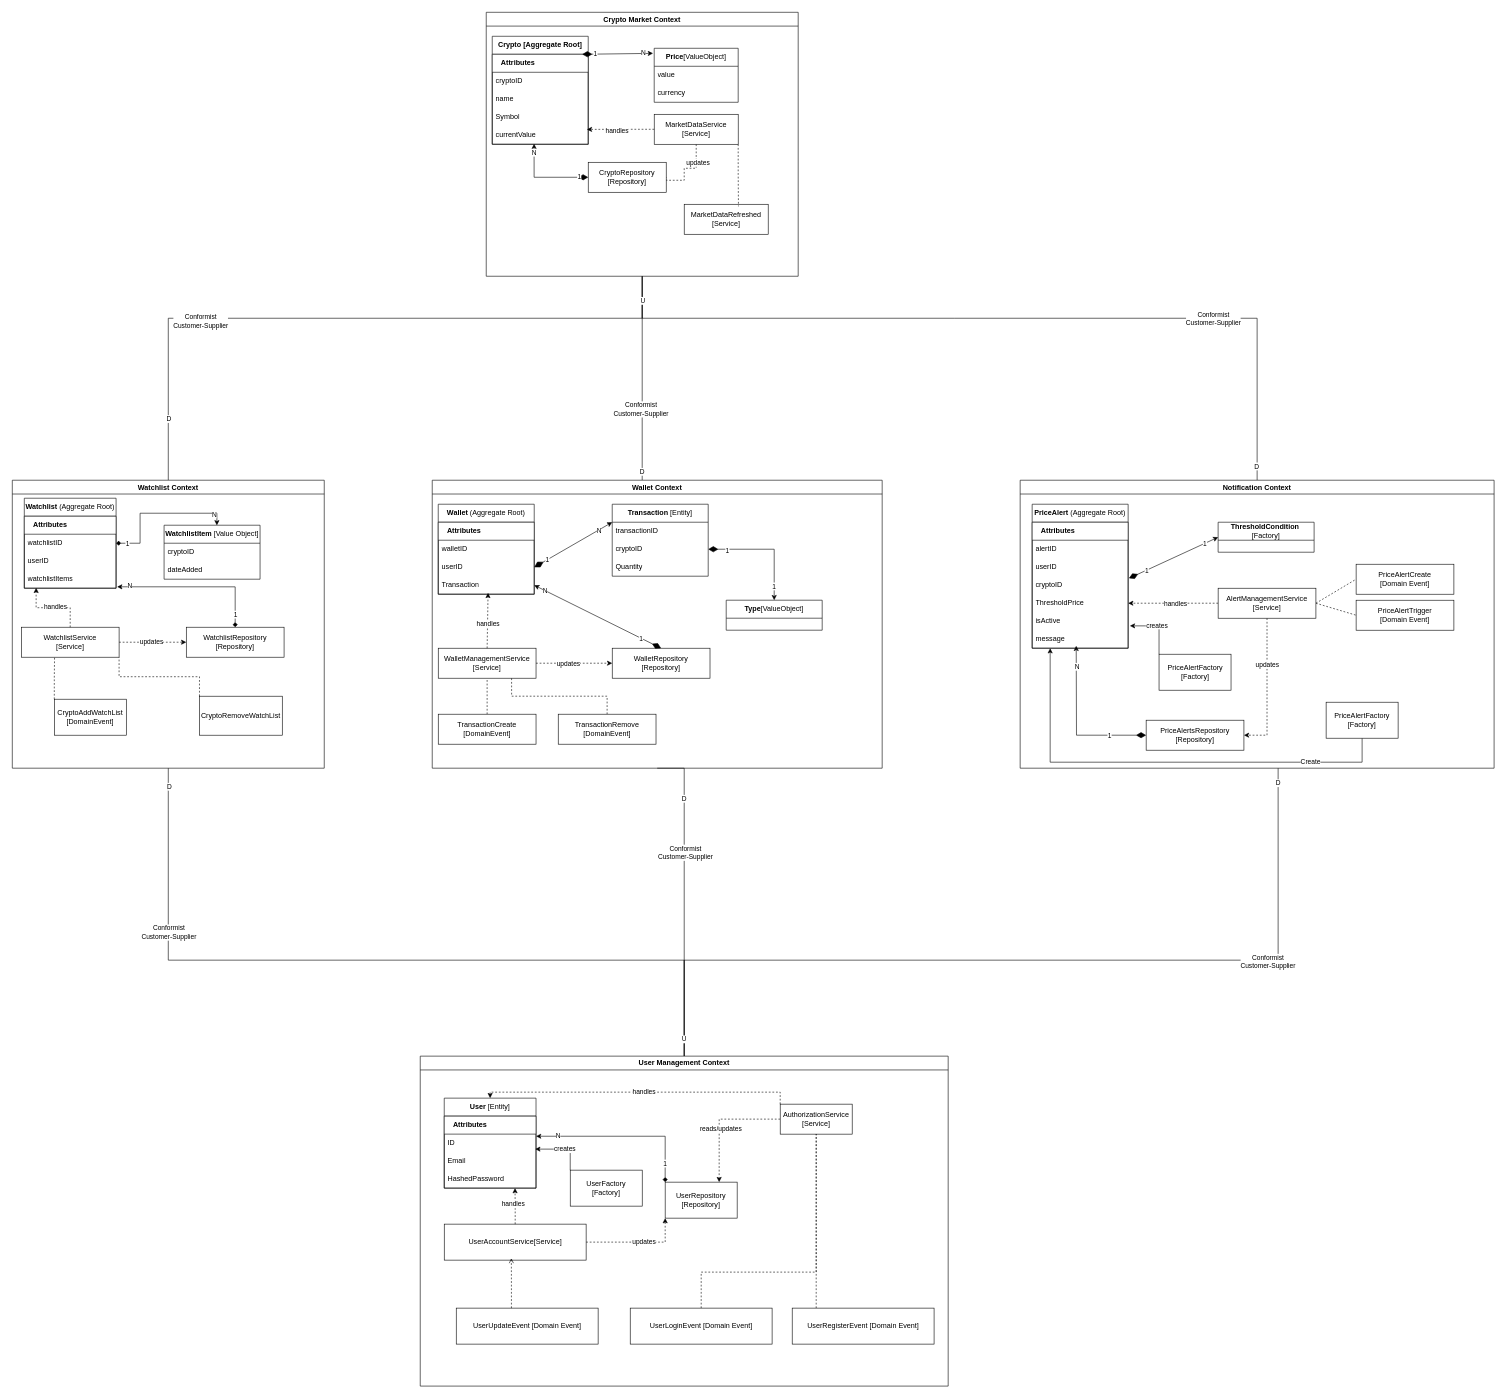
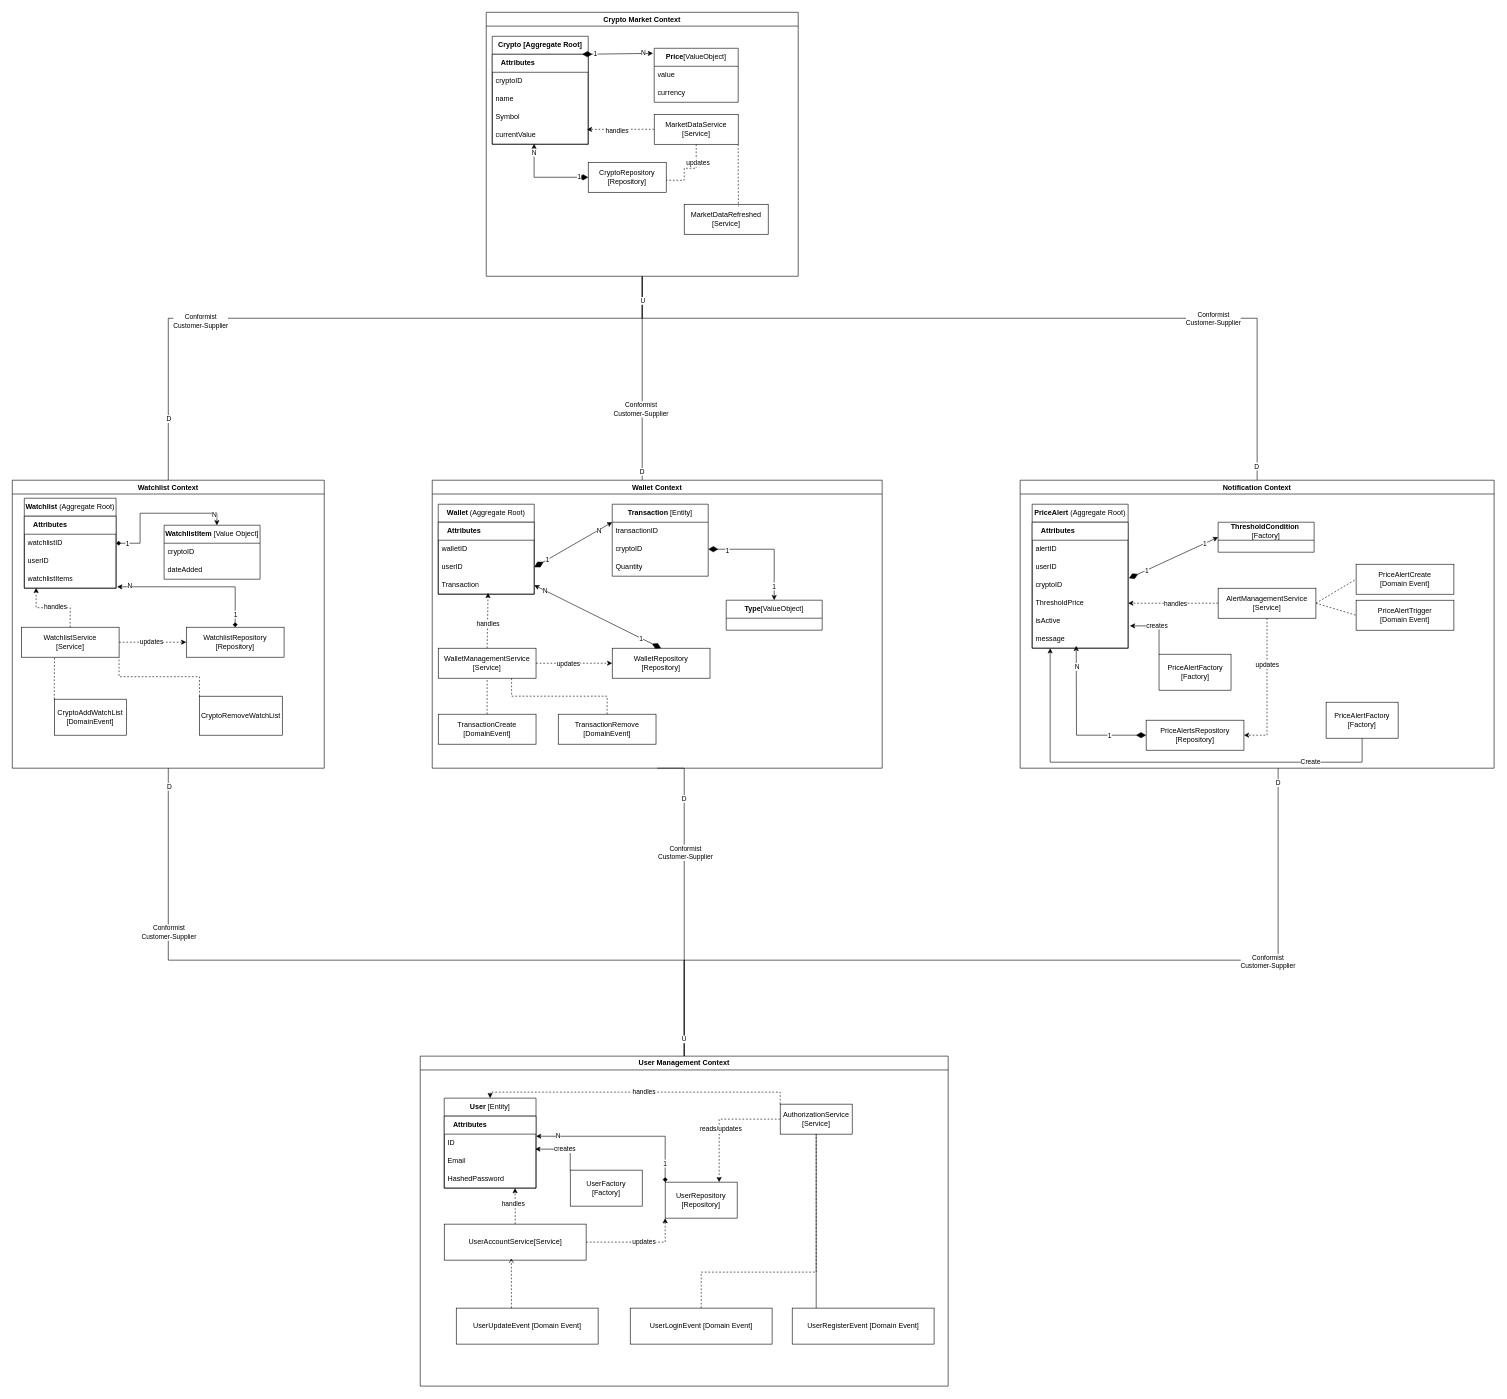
(816, 1291) -> (816, 1291)
